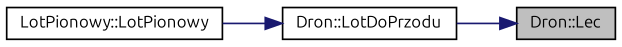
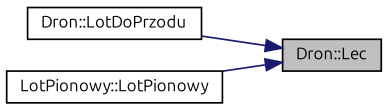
(244, 23) -> (244, 68)
